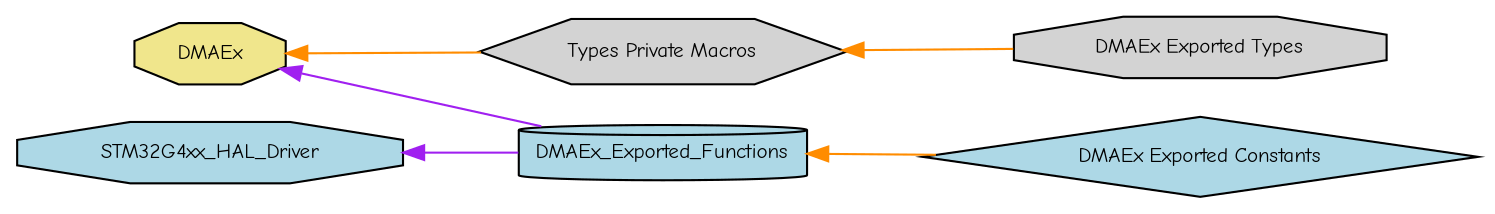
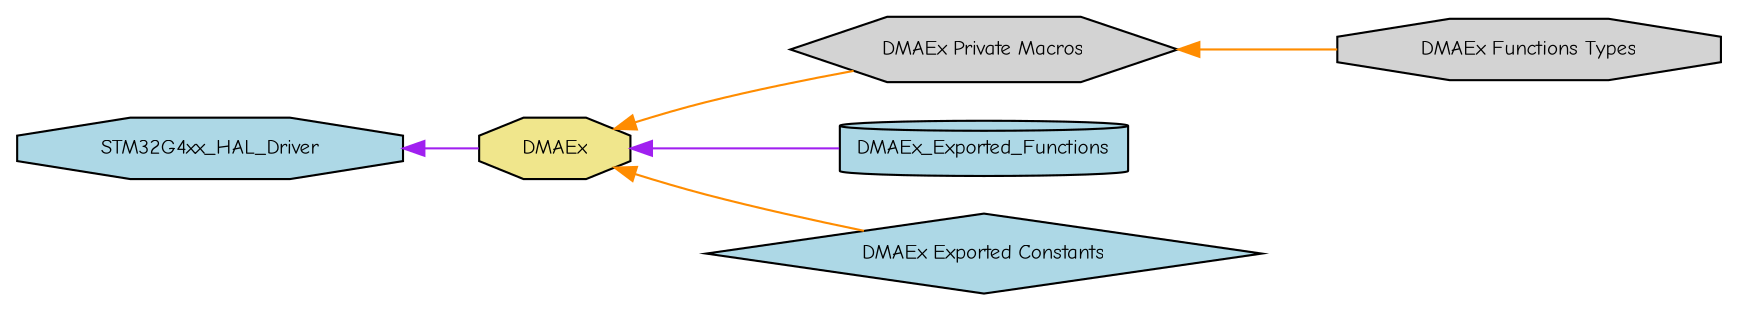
(1200, 47) -> (1529, 49)
(663, 52) -> (984, 49)
(472, 153) -> (452, 148)
(883, 154) -> (749, 205)
